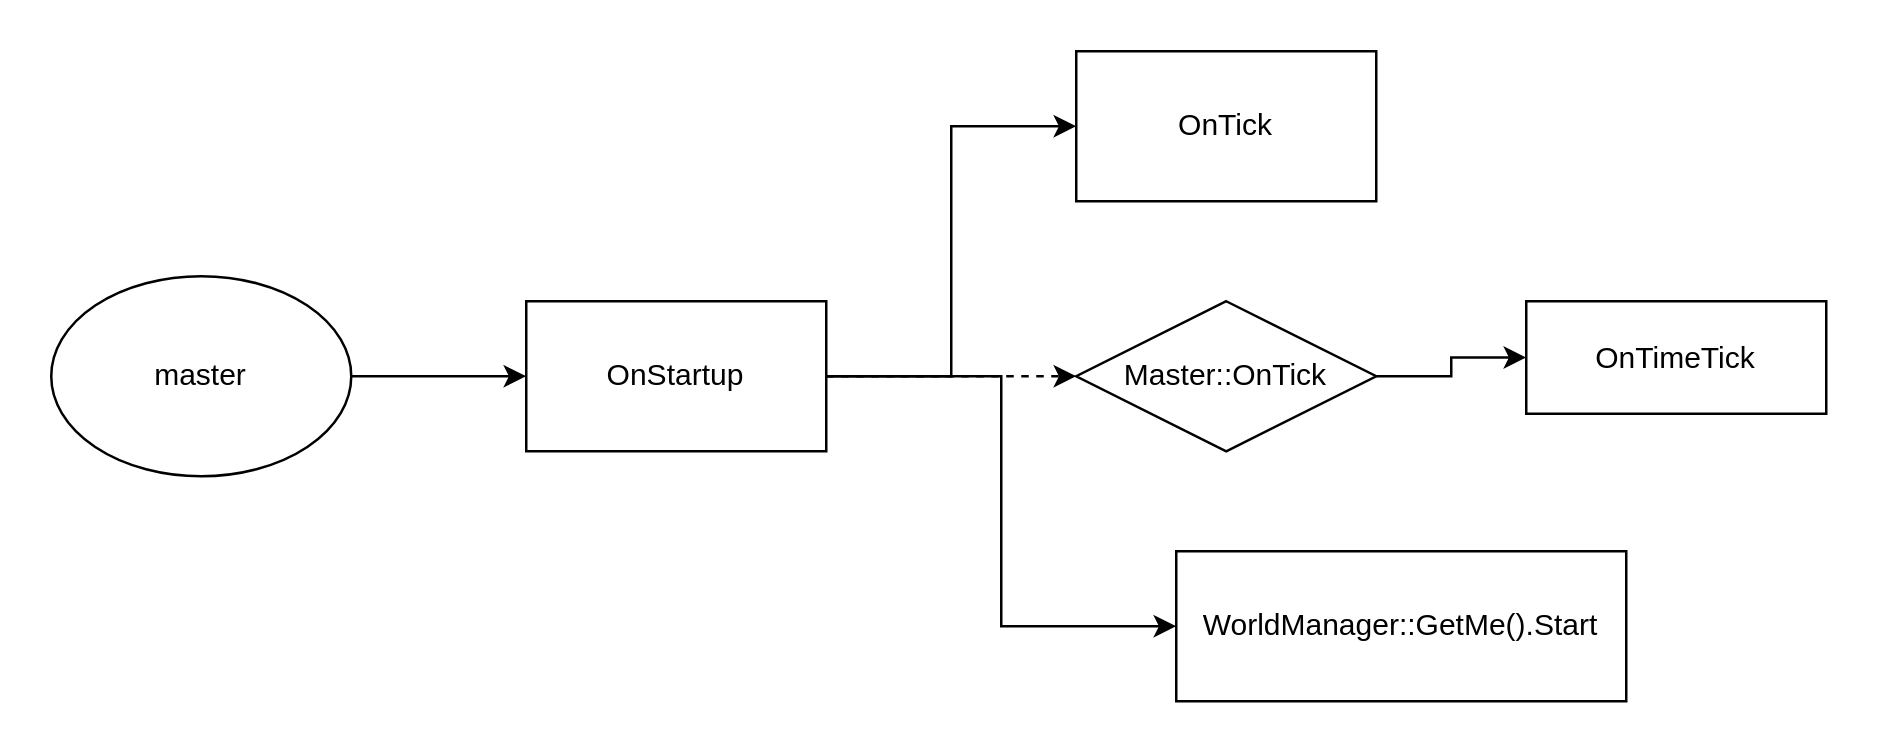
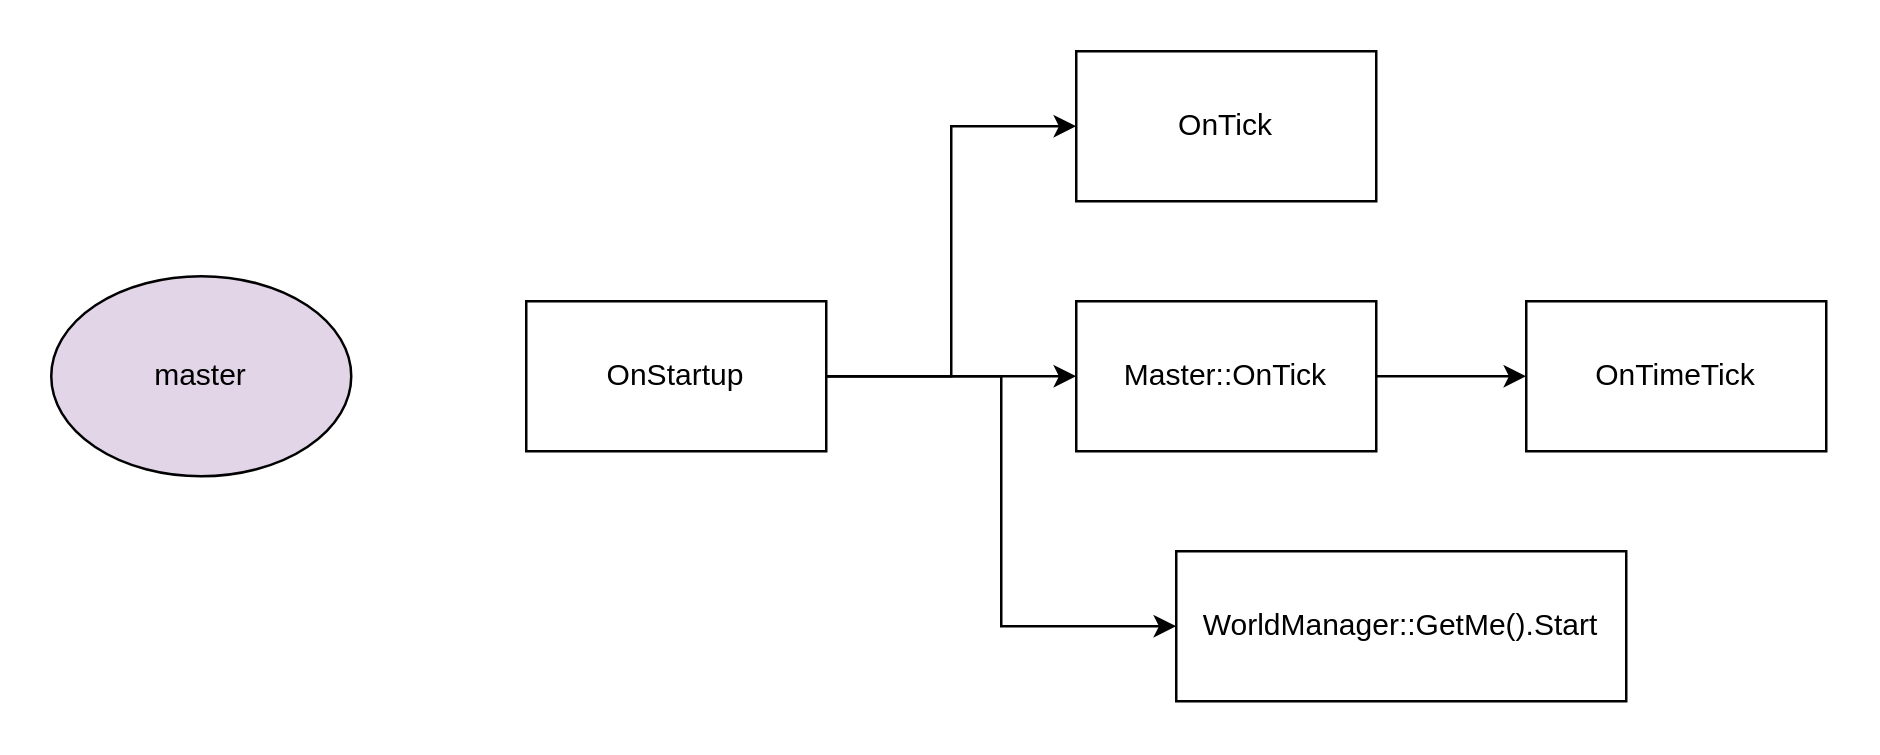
(1676, 358) -> (1676, 376)
(201, 376) -> (201, 376)
(430, 376) -> none
(1029, 376) -> (1029, 376)
(1226, 376) -> (1226, 376)
